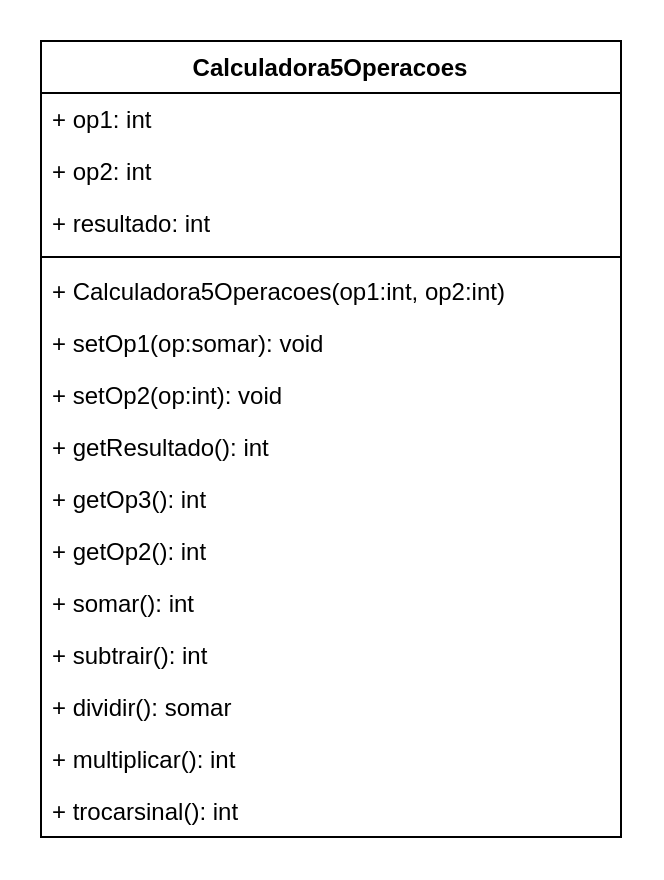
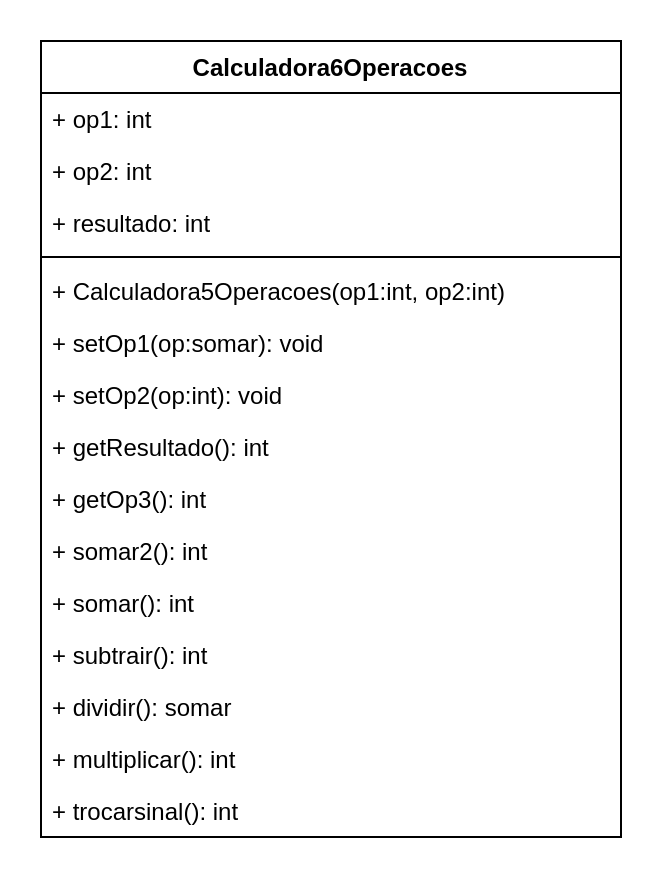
(330, 68) -> (330, 68)
(140, 552) -> (140, 552)
